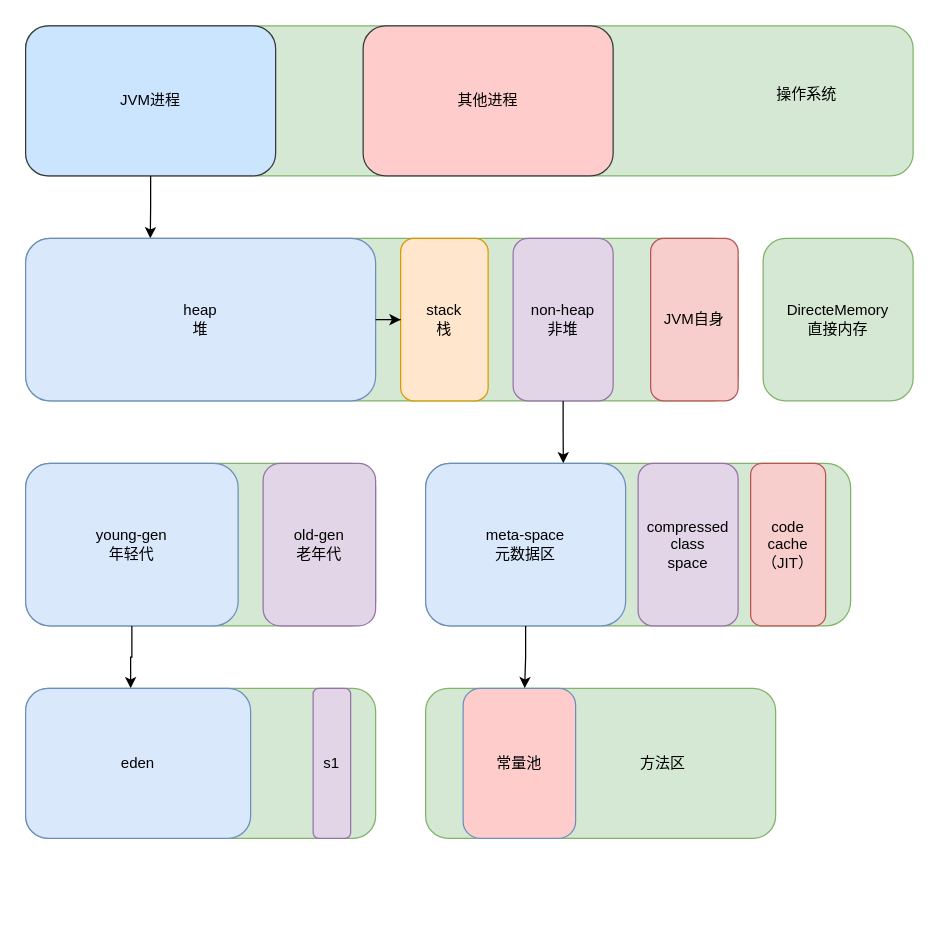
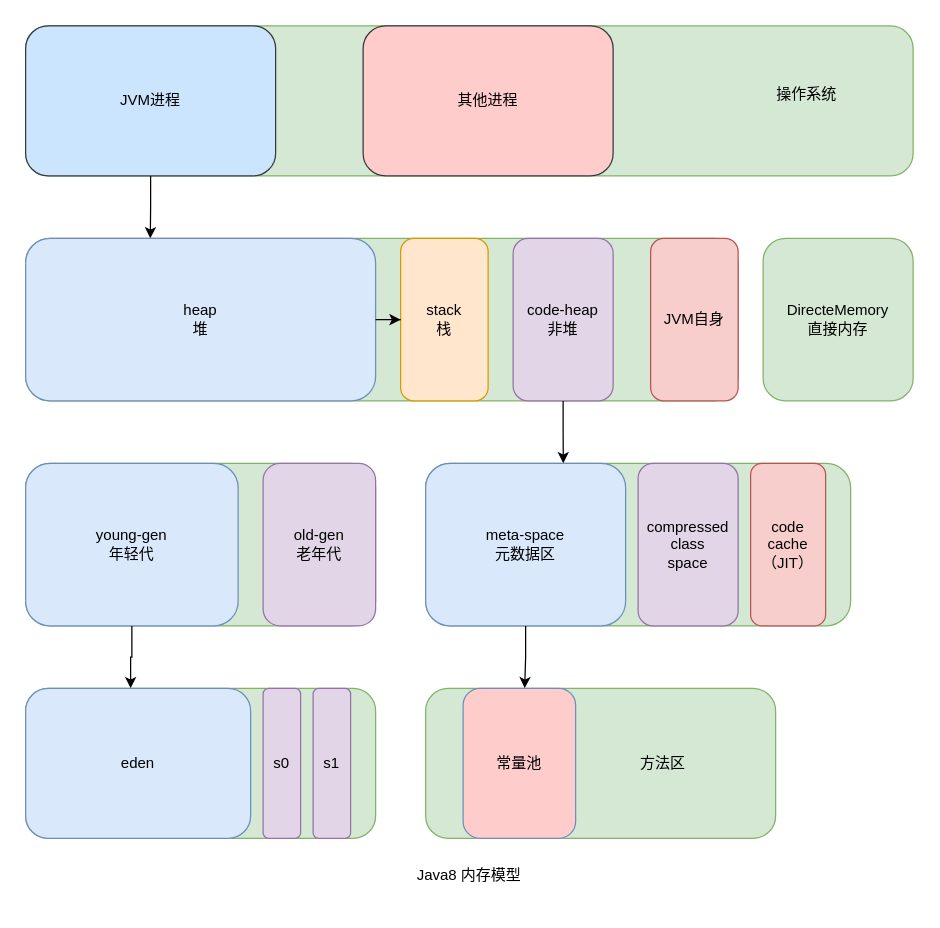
(563, 319) -> (563, 319)
none -> (282, 763)
none -> (469, 876)
